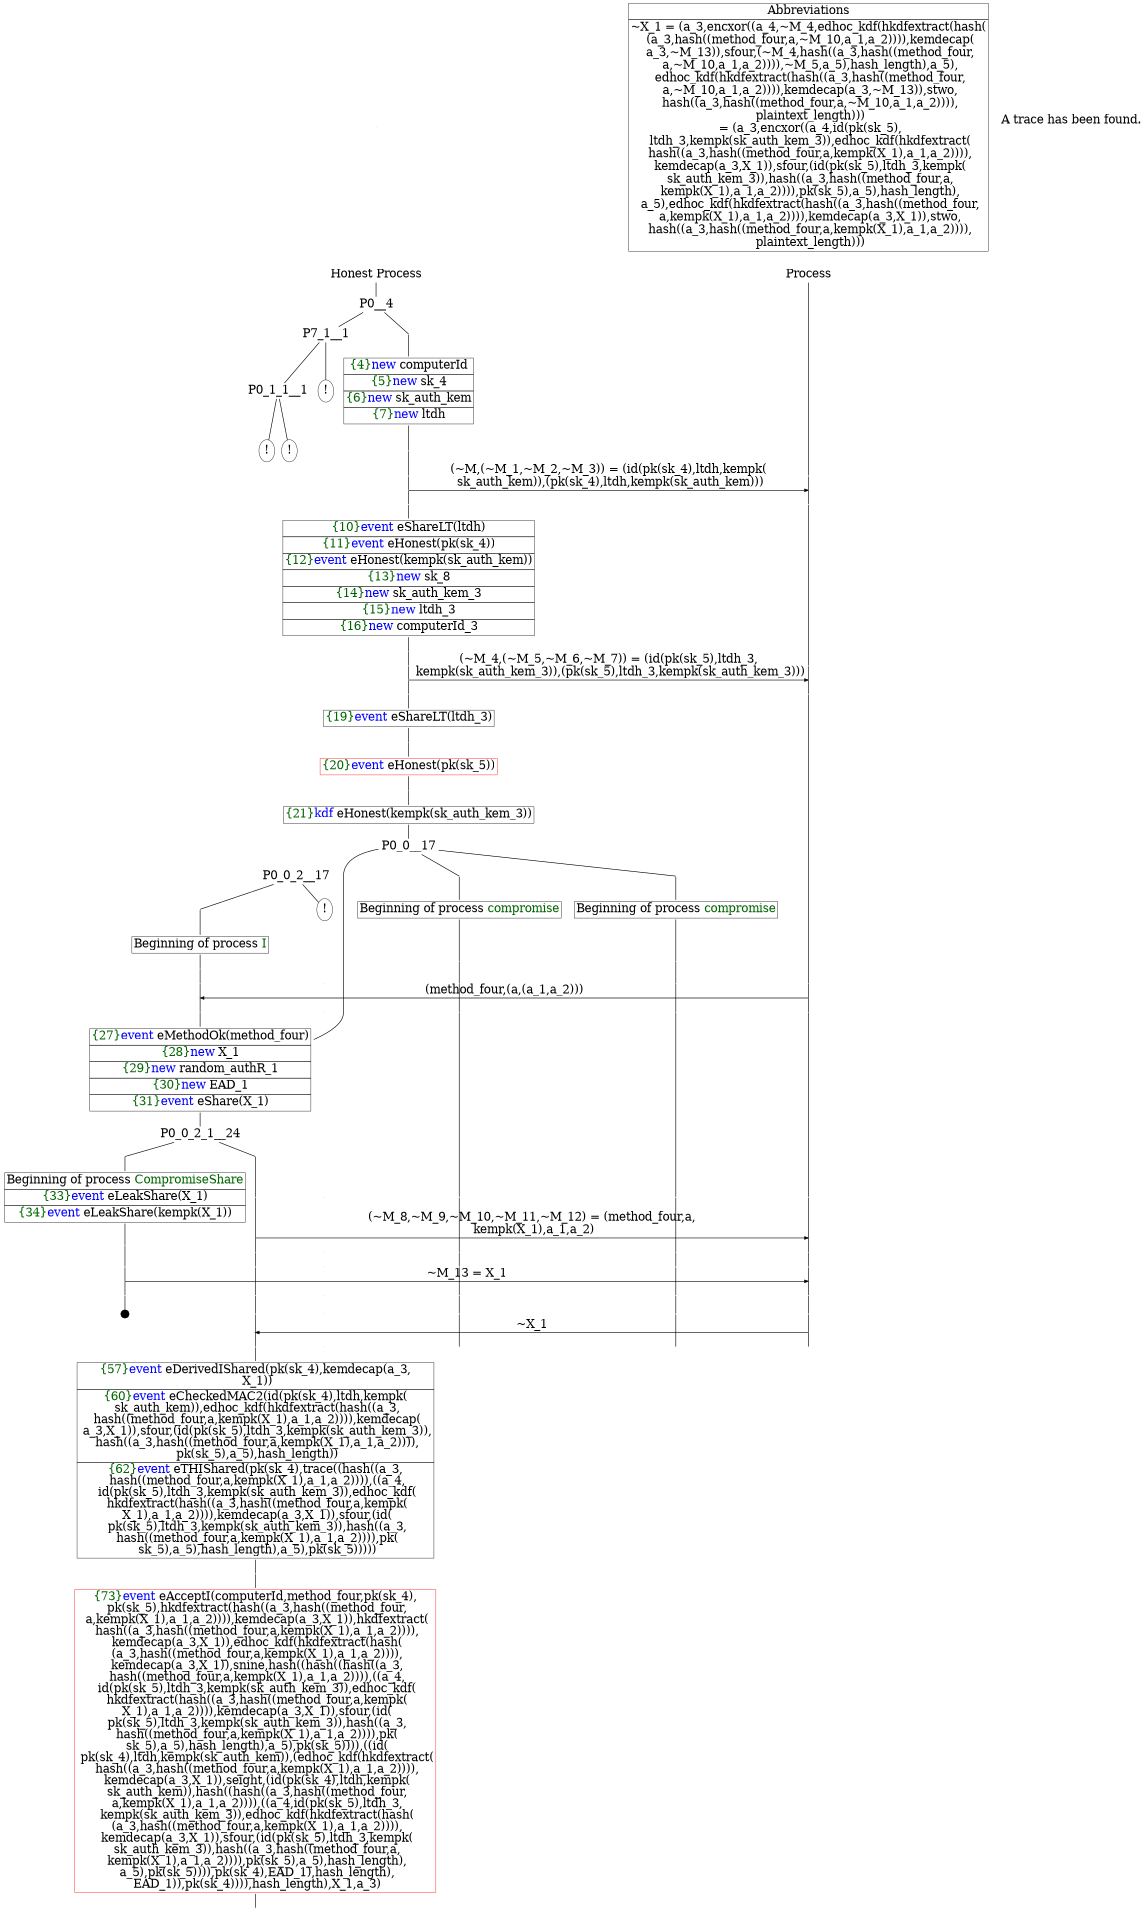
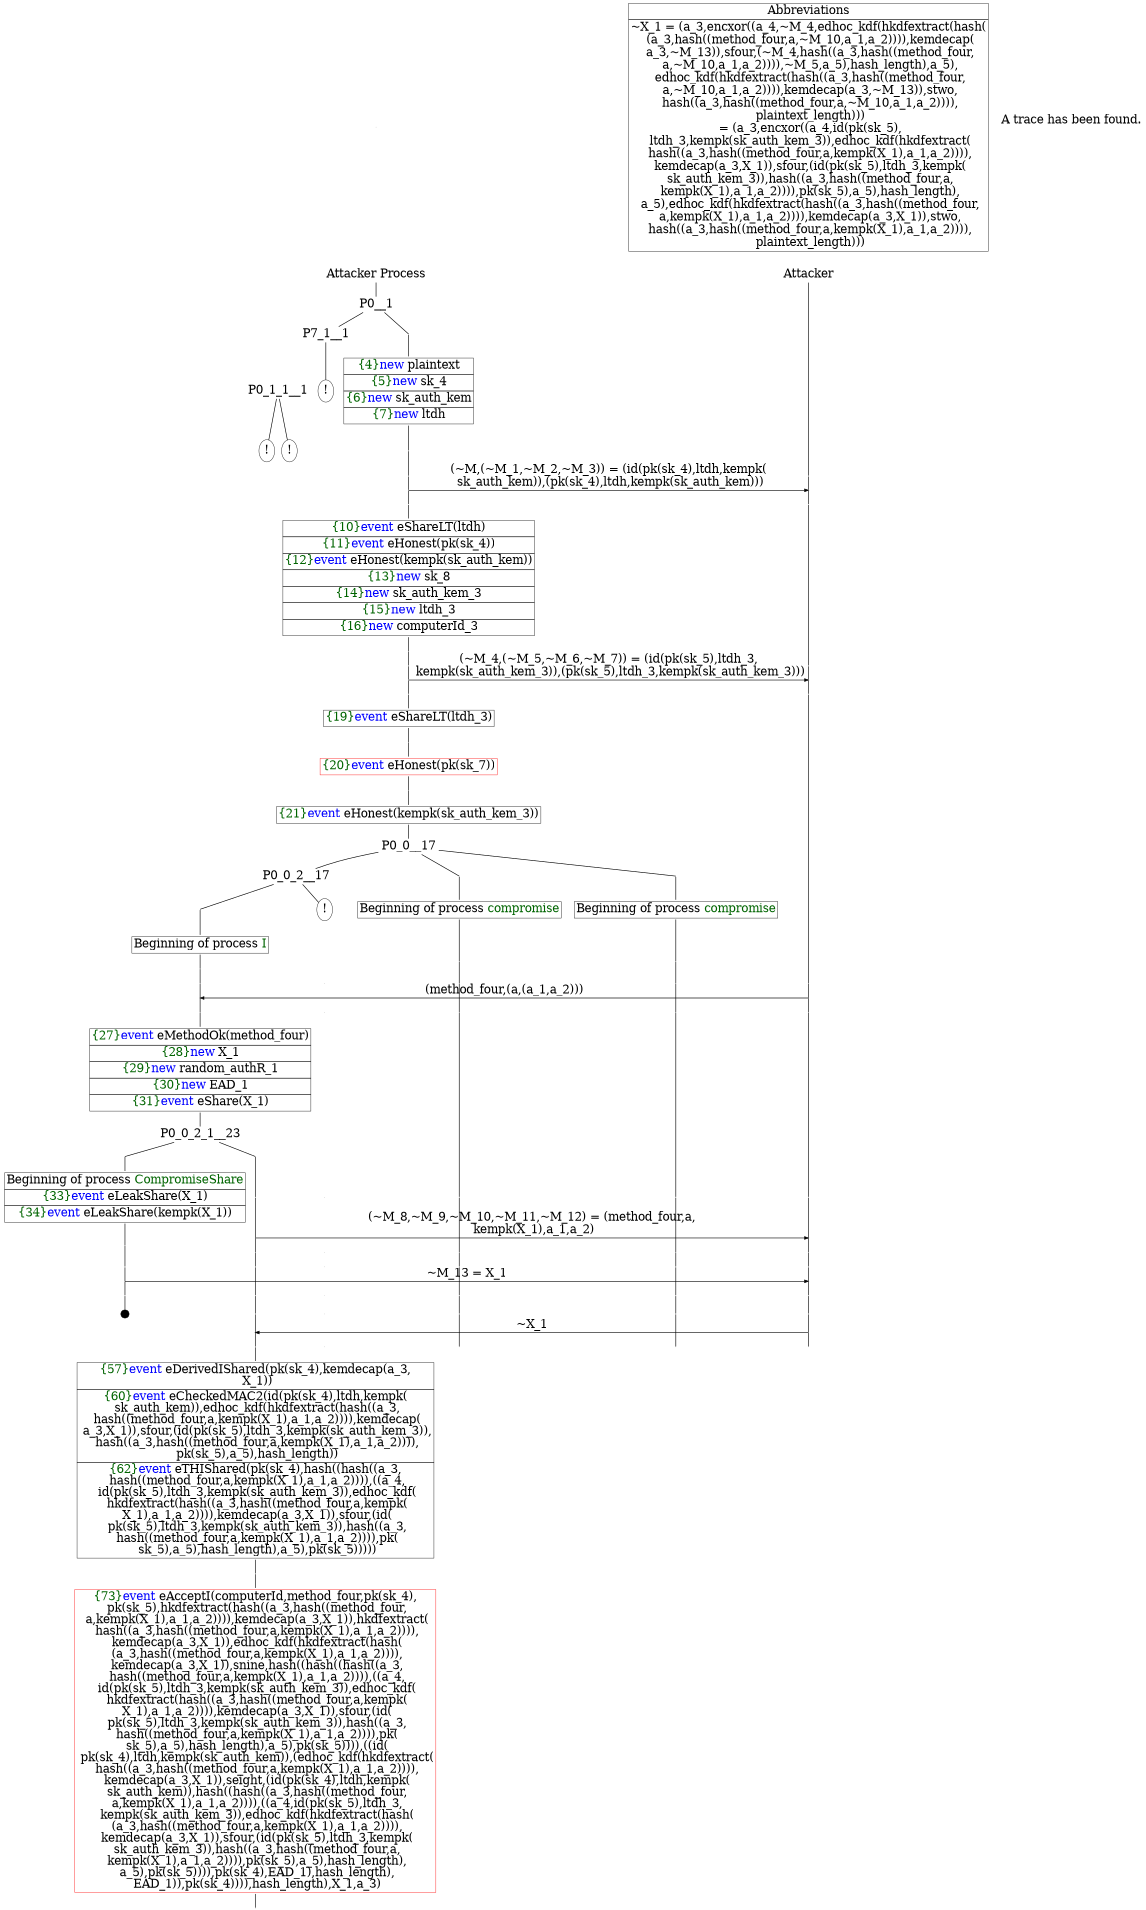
(376, 275) -> (376, 275)
(808, 275) -> (808, 275)
(376, 305) -> (376, 305)
(302, 363) -> none
(434, 365) -> (434, 365)
(439, 766) -> (439, 766)
(324, 814) -> (324, 814)
(343, 941) -> (347, 859)
(200, 1134) -> (200, 1134)
(286, 1470) -> (286, 1470)
